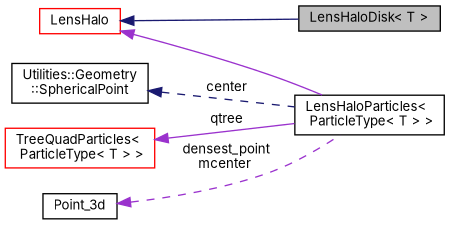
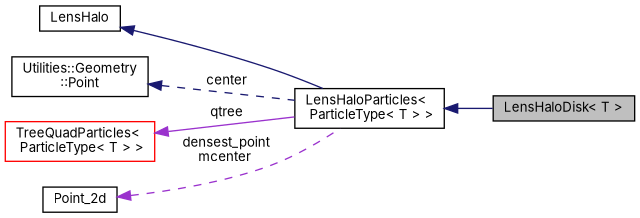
(216, 20) -> (475, 108)
(80, 21) -> (80, 19)
(229, 62) -> (229, 56)
(80, 83) -> (80, 77)
(80, 206) -> (80, 200)
